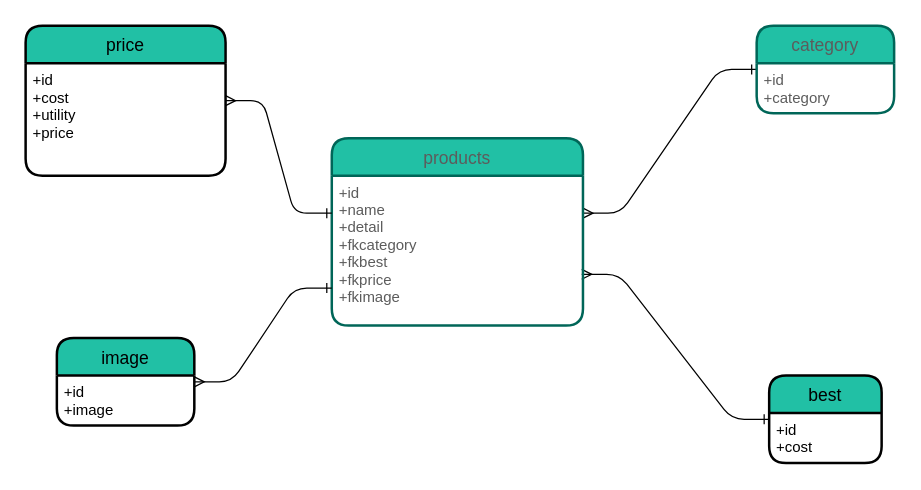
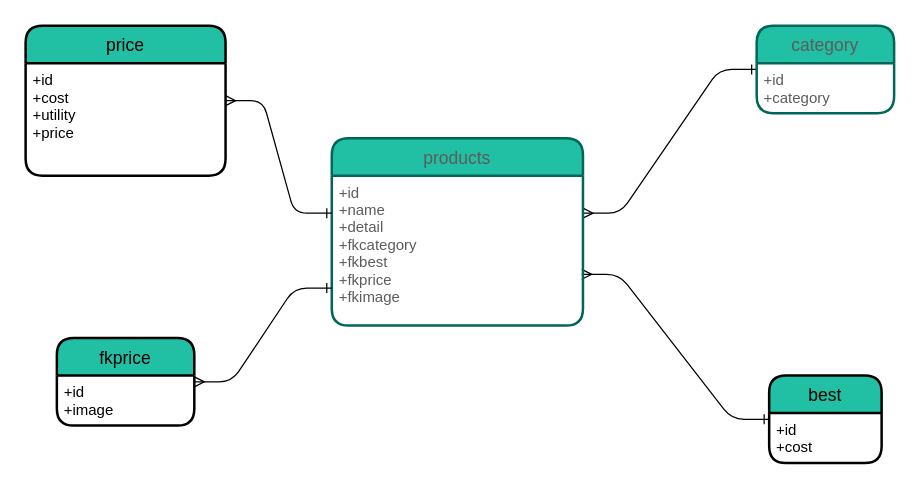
(125, 358) -> (125, 358)
